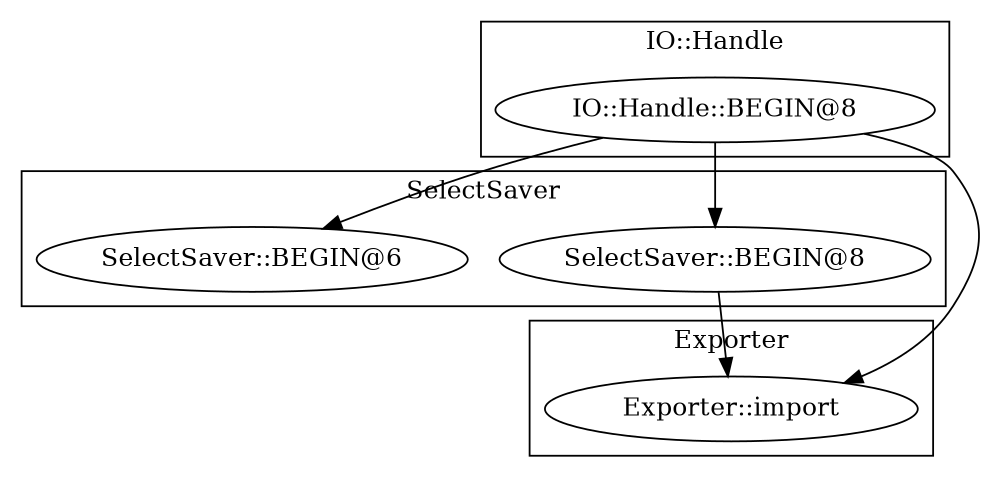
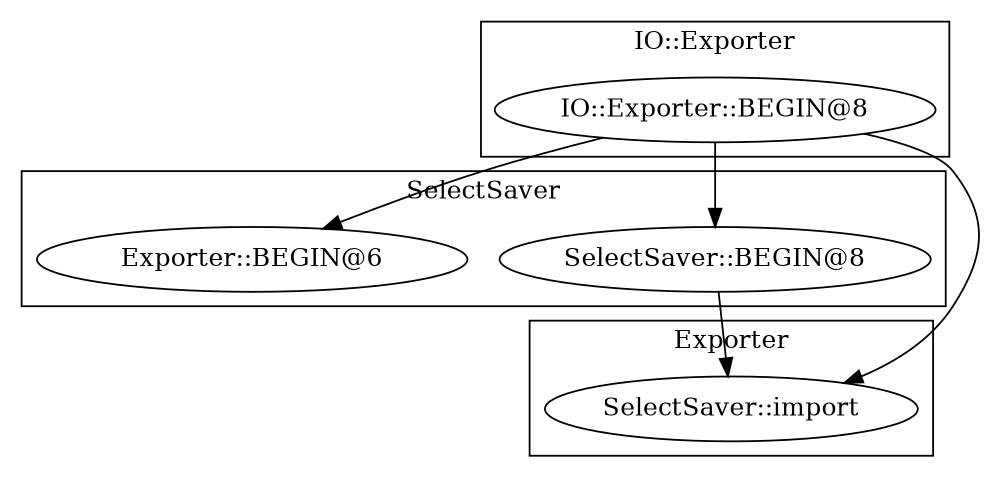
(715, 42) -> (715, 42)
(715, 110) -> (715, 110)
(252, 259) -> (252, 259)
(731, 409) -> (731, 409)
